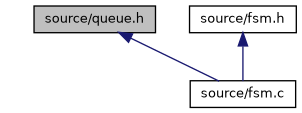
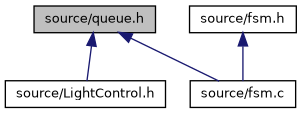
none -> (85, 94)
